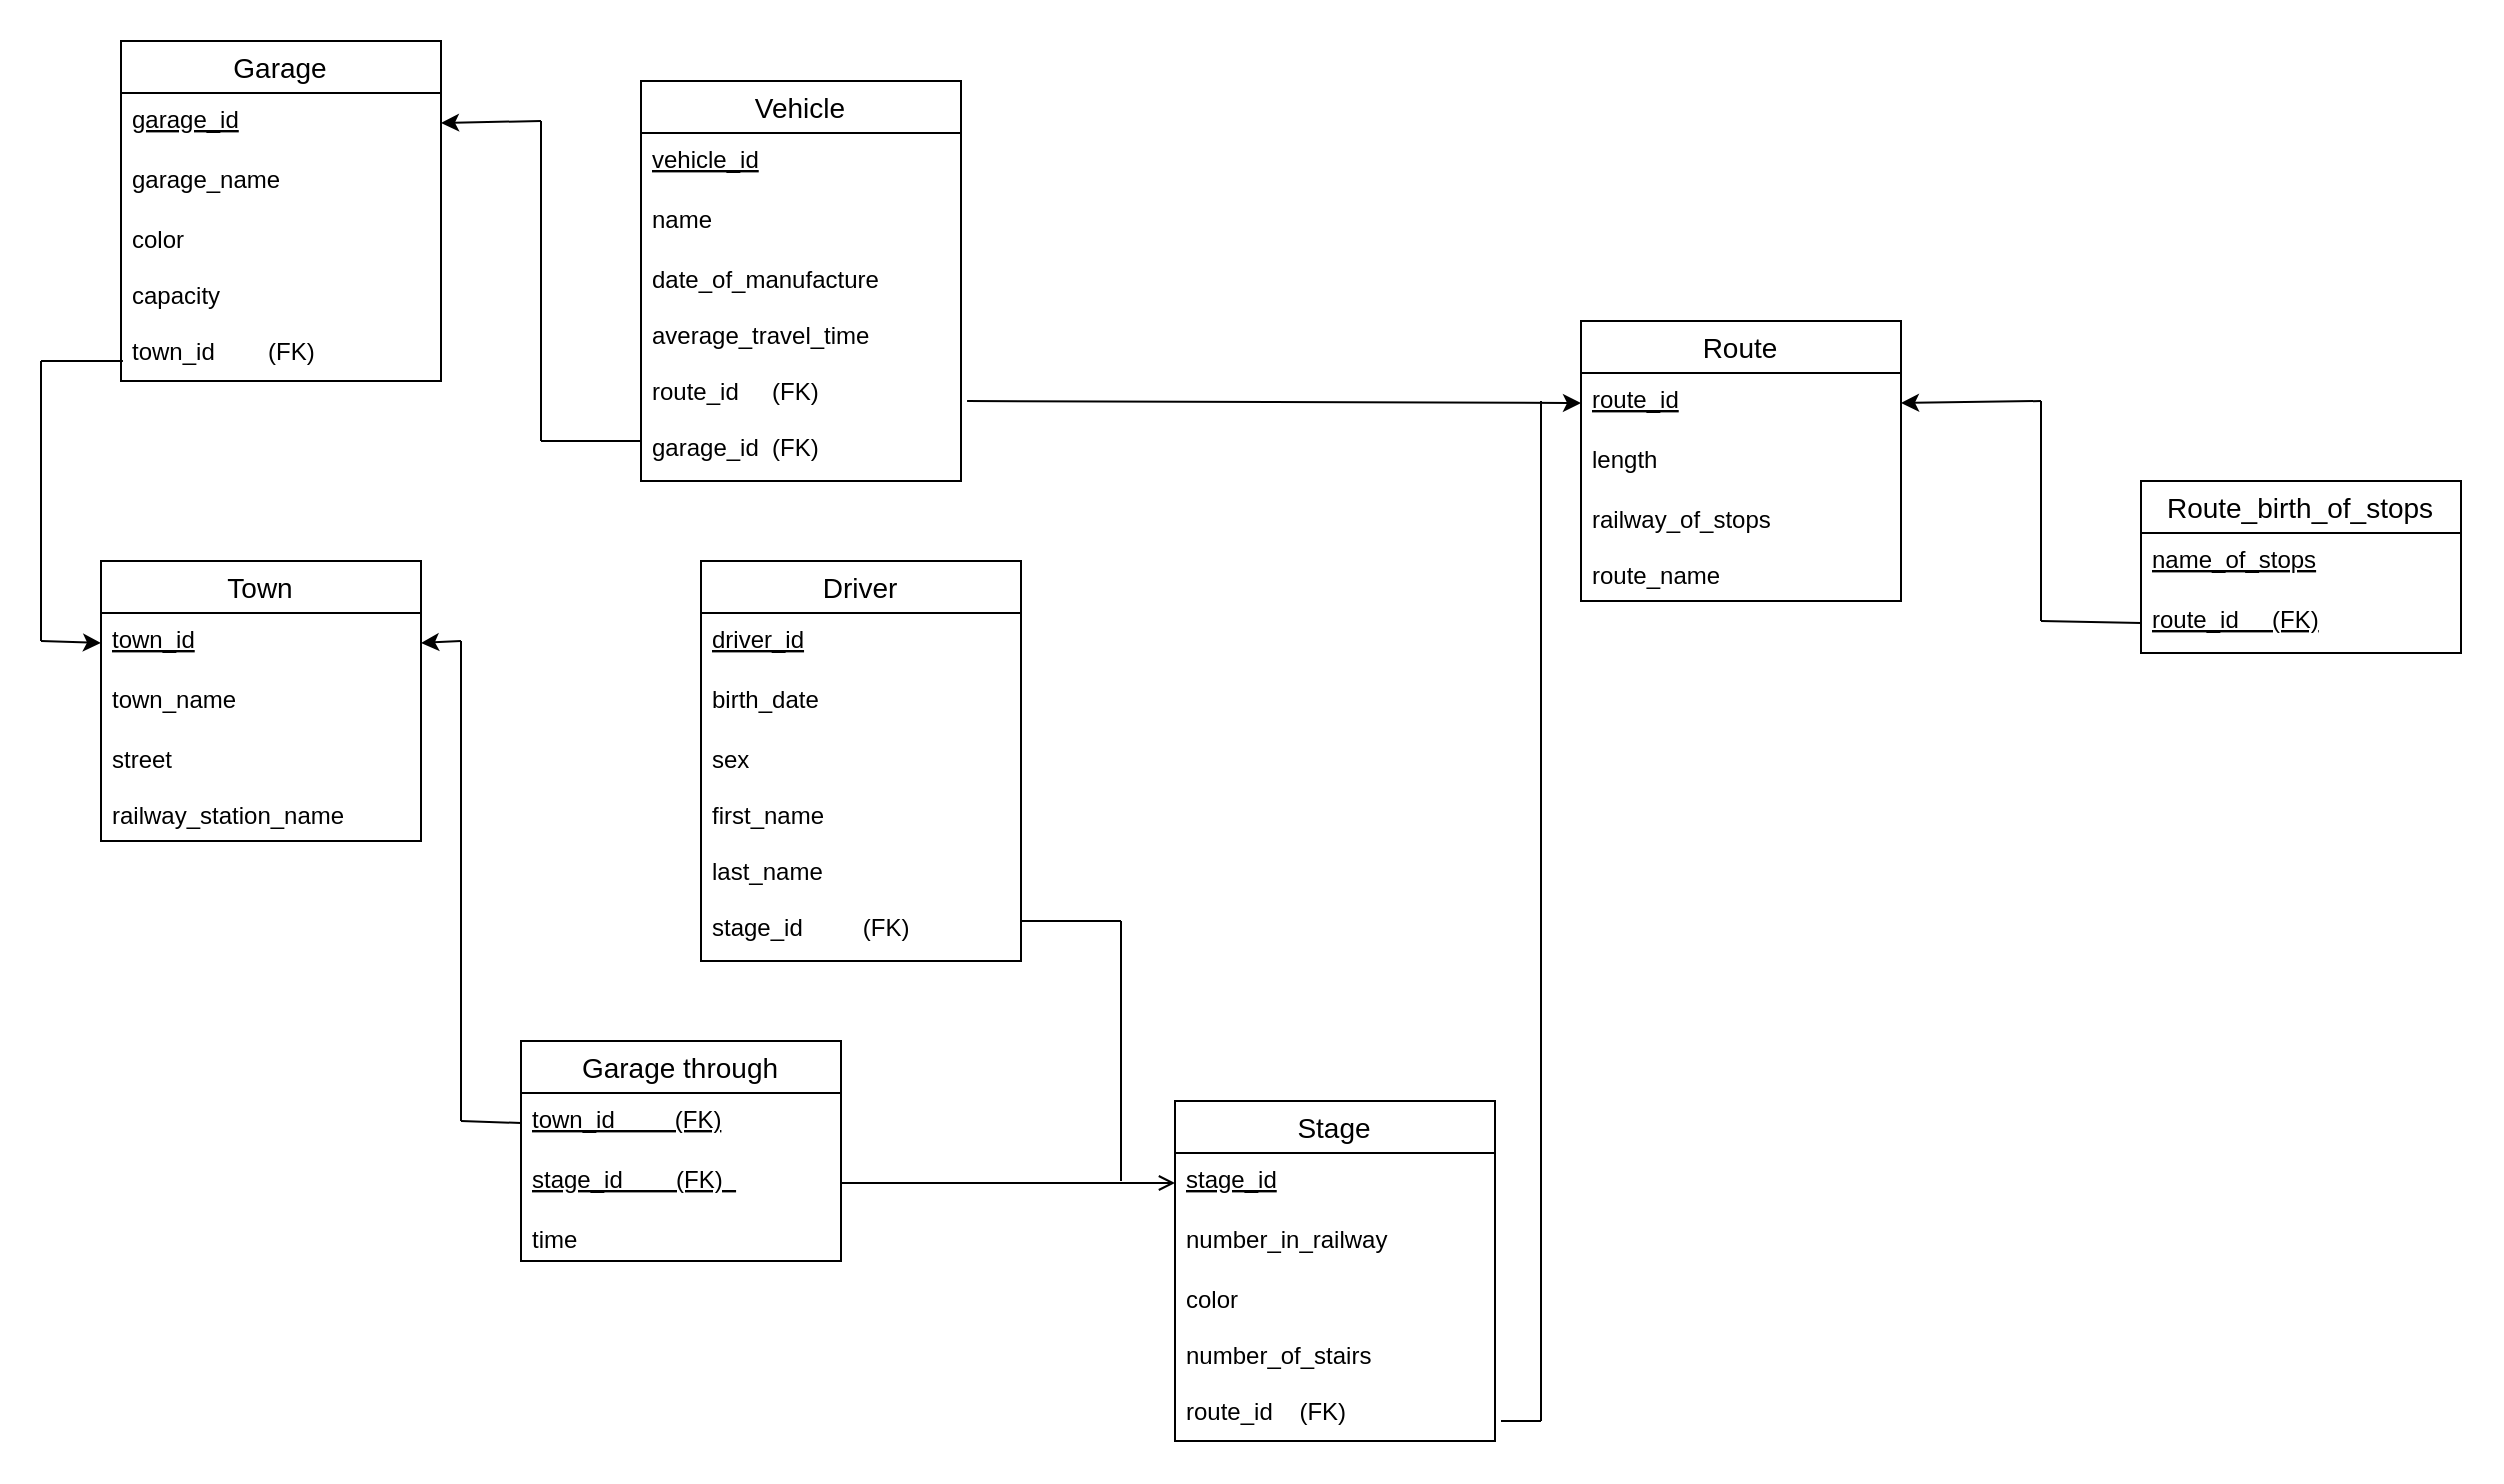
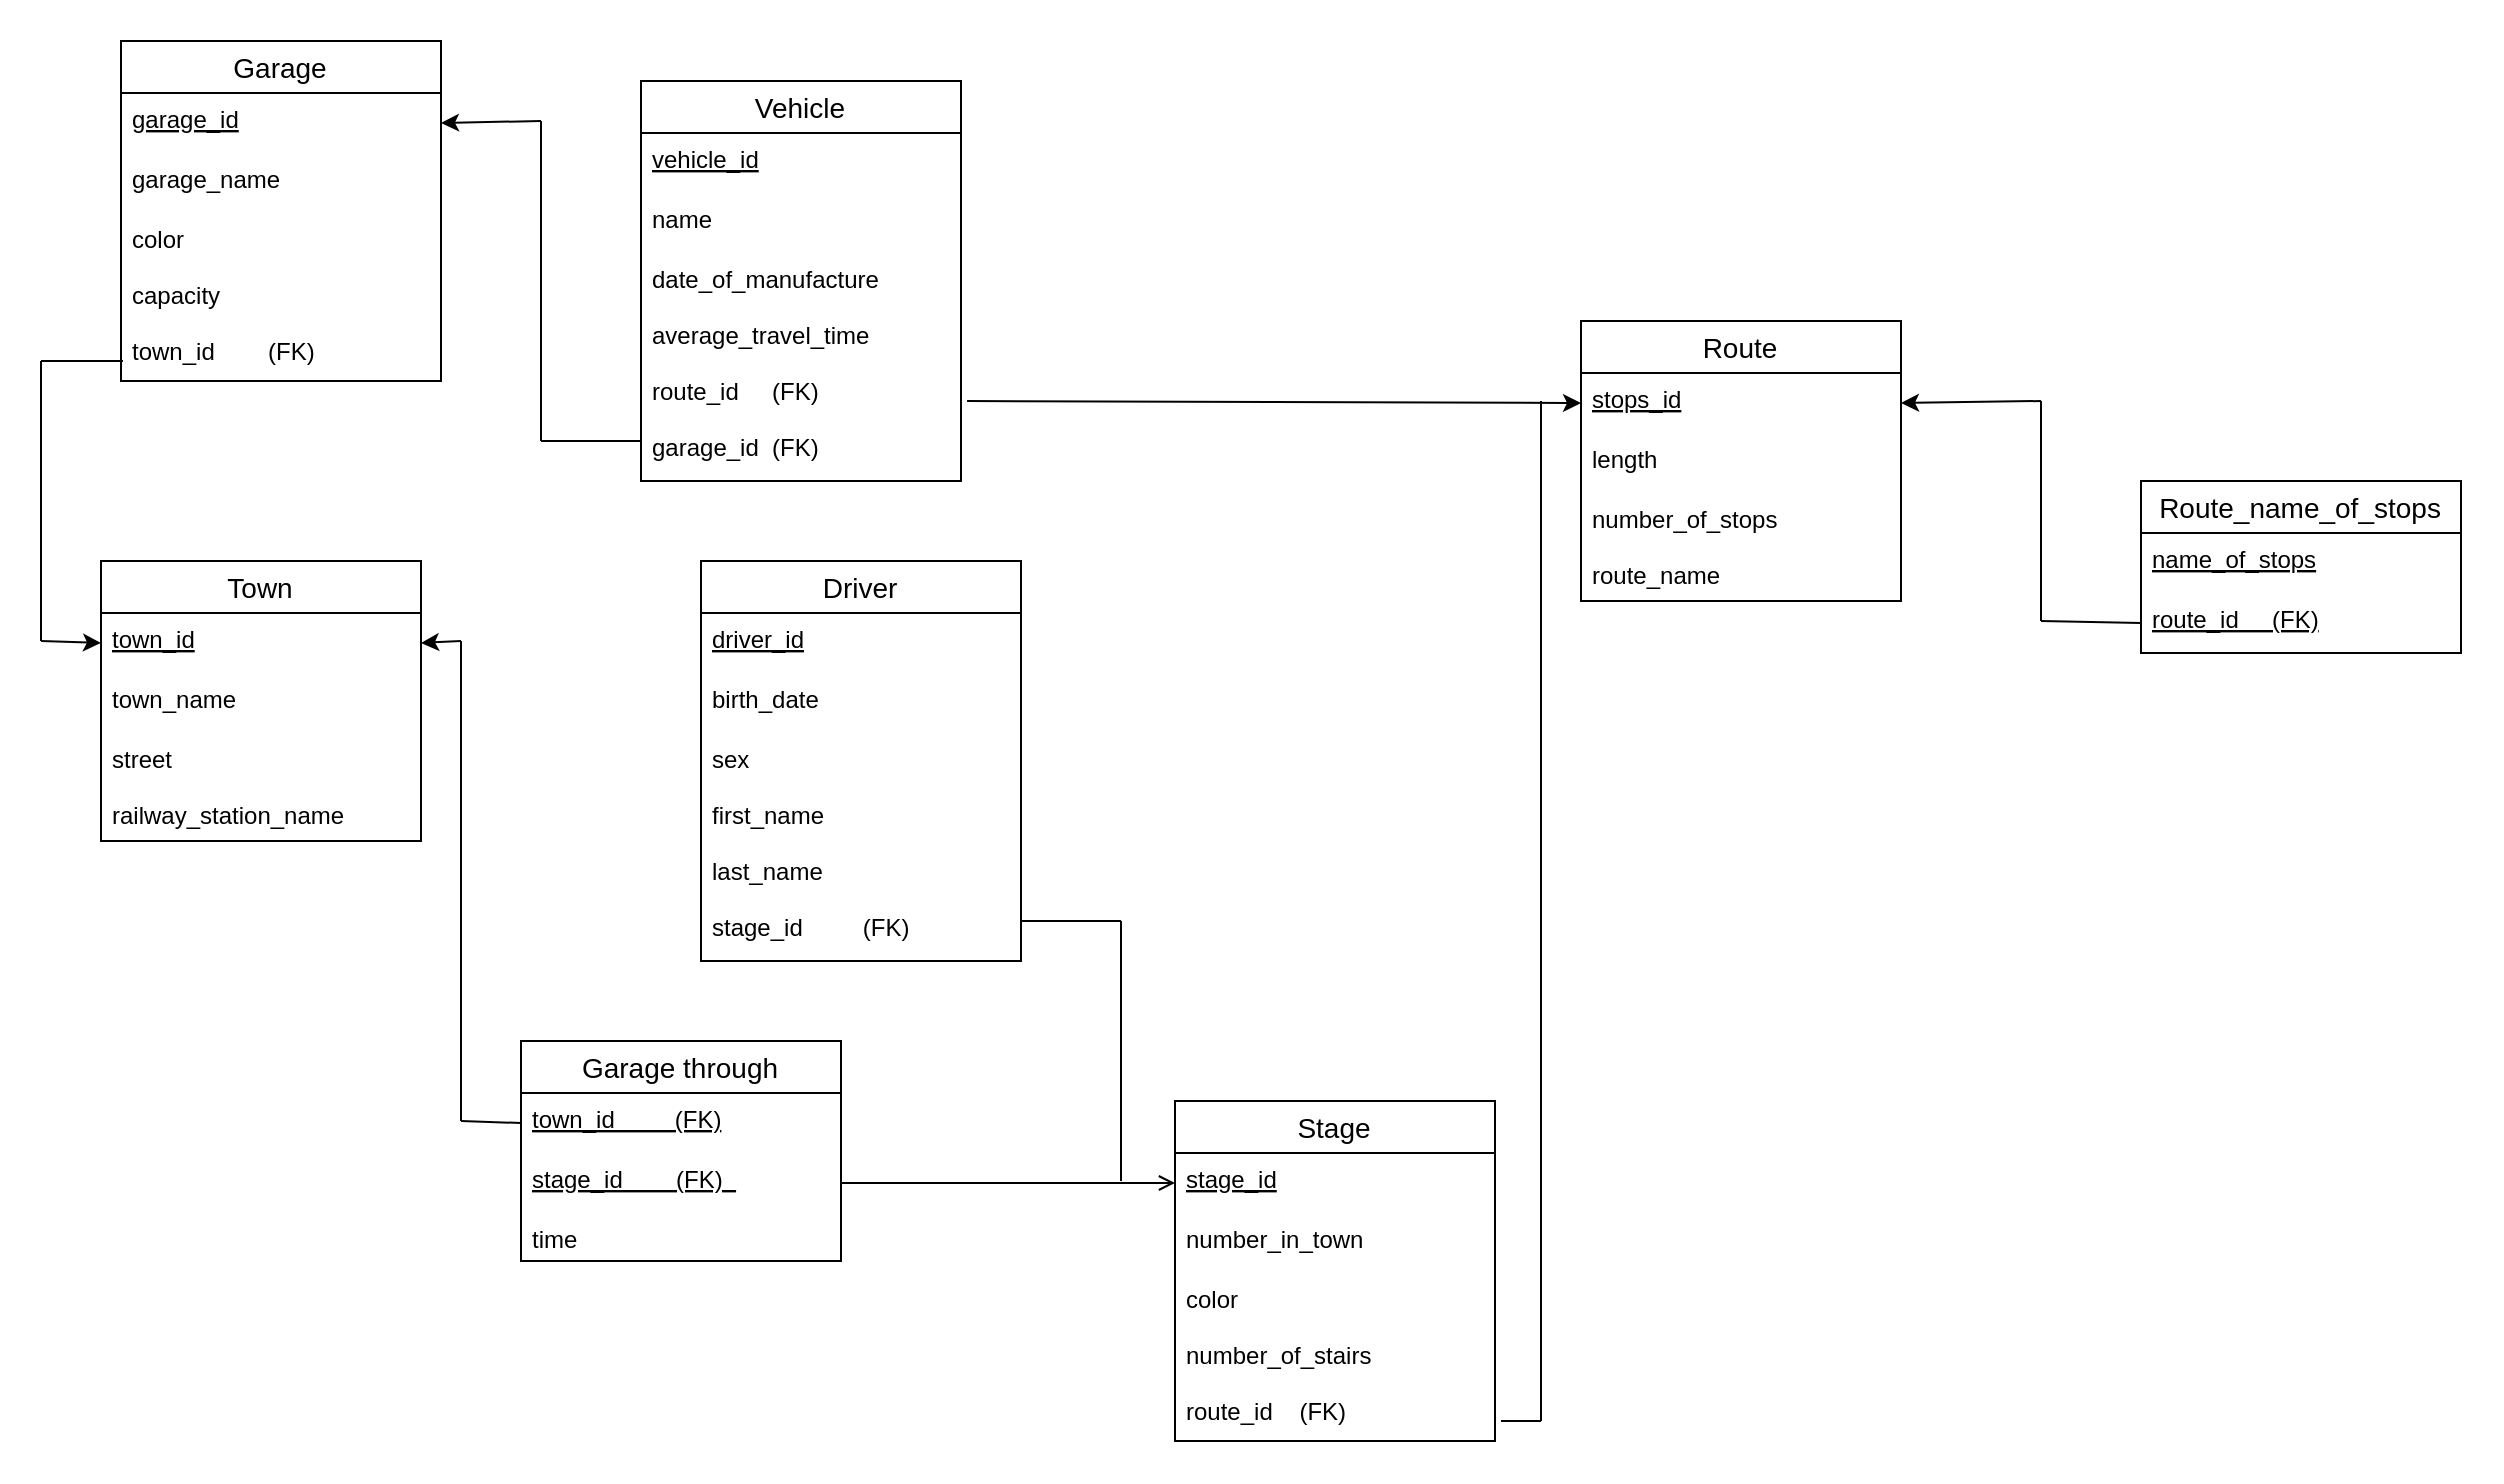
(1643, 400) -> (1643, 400)
(2300, 509) -> (2300, 509)
(1693, 520) -> (1693, 520)
(1291, 1240) -> (1277, 1240)
